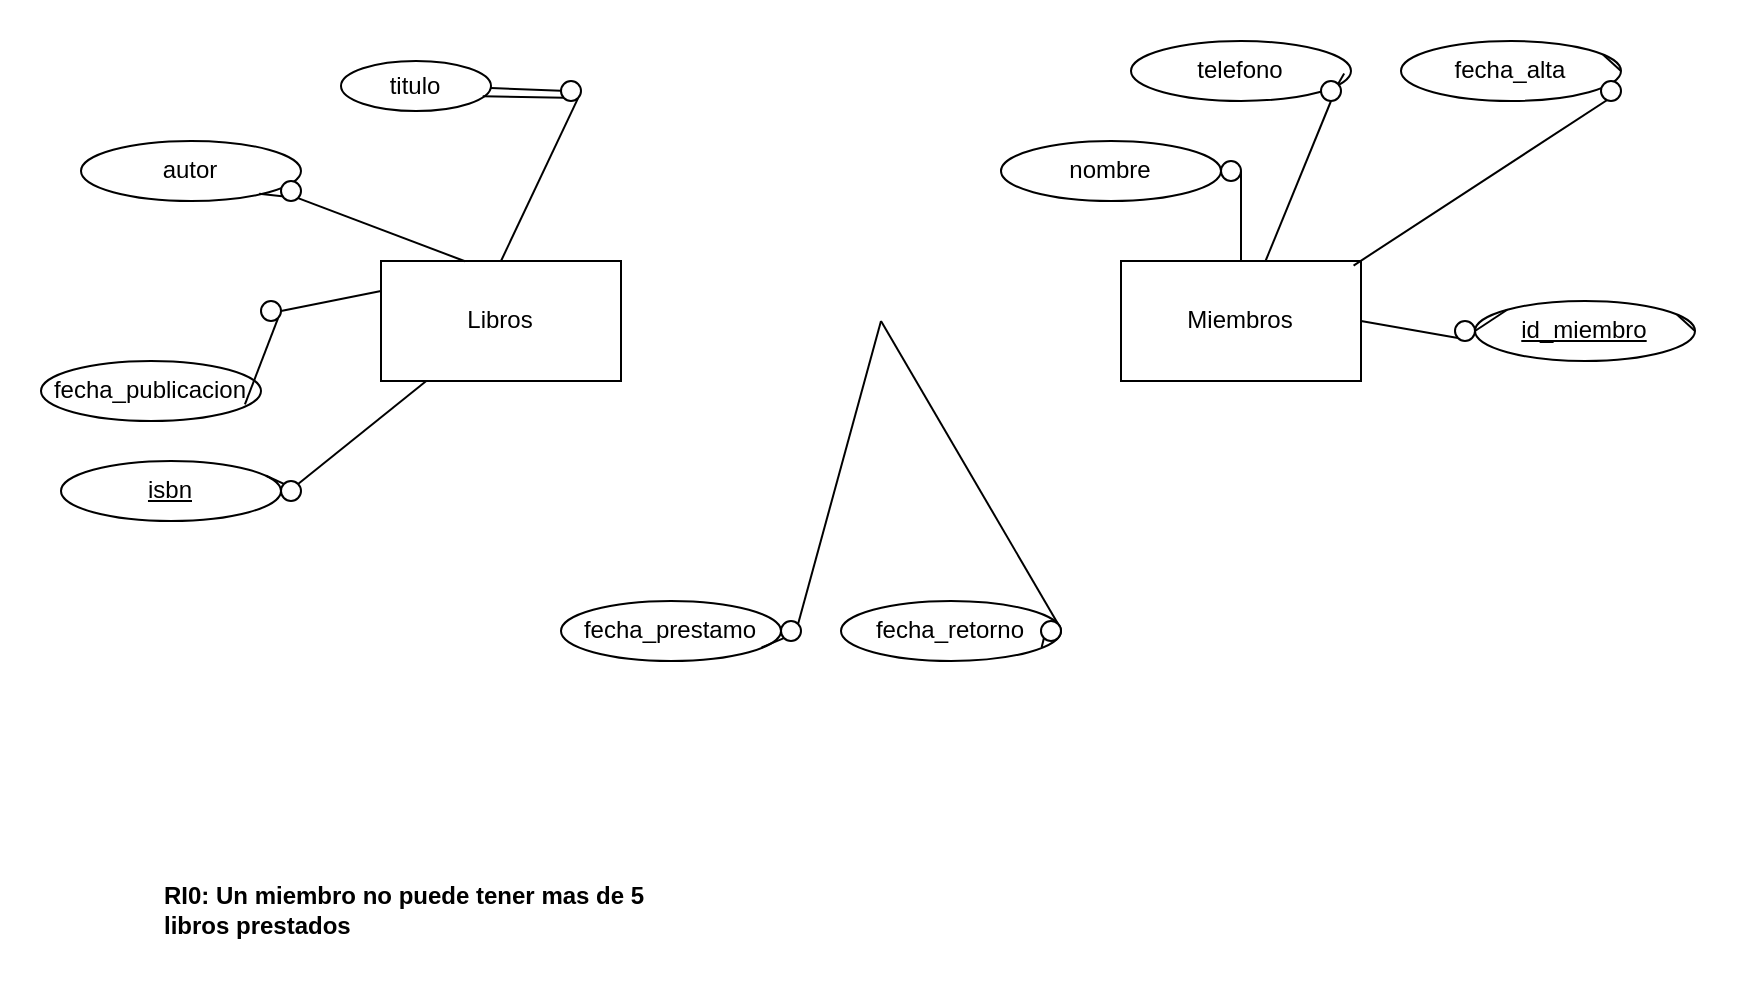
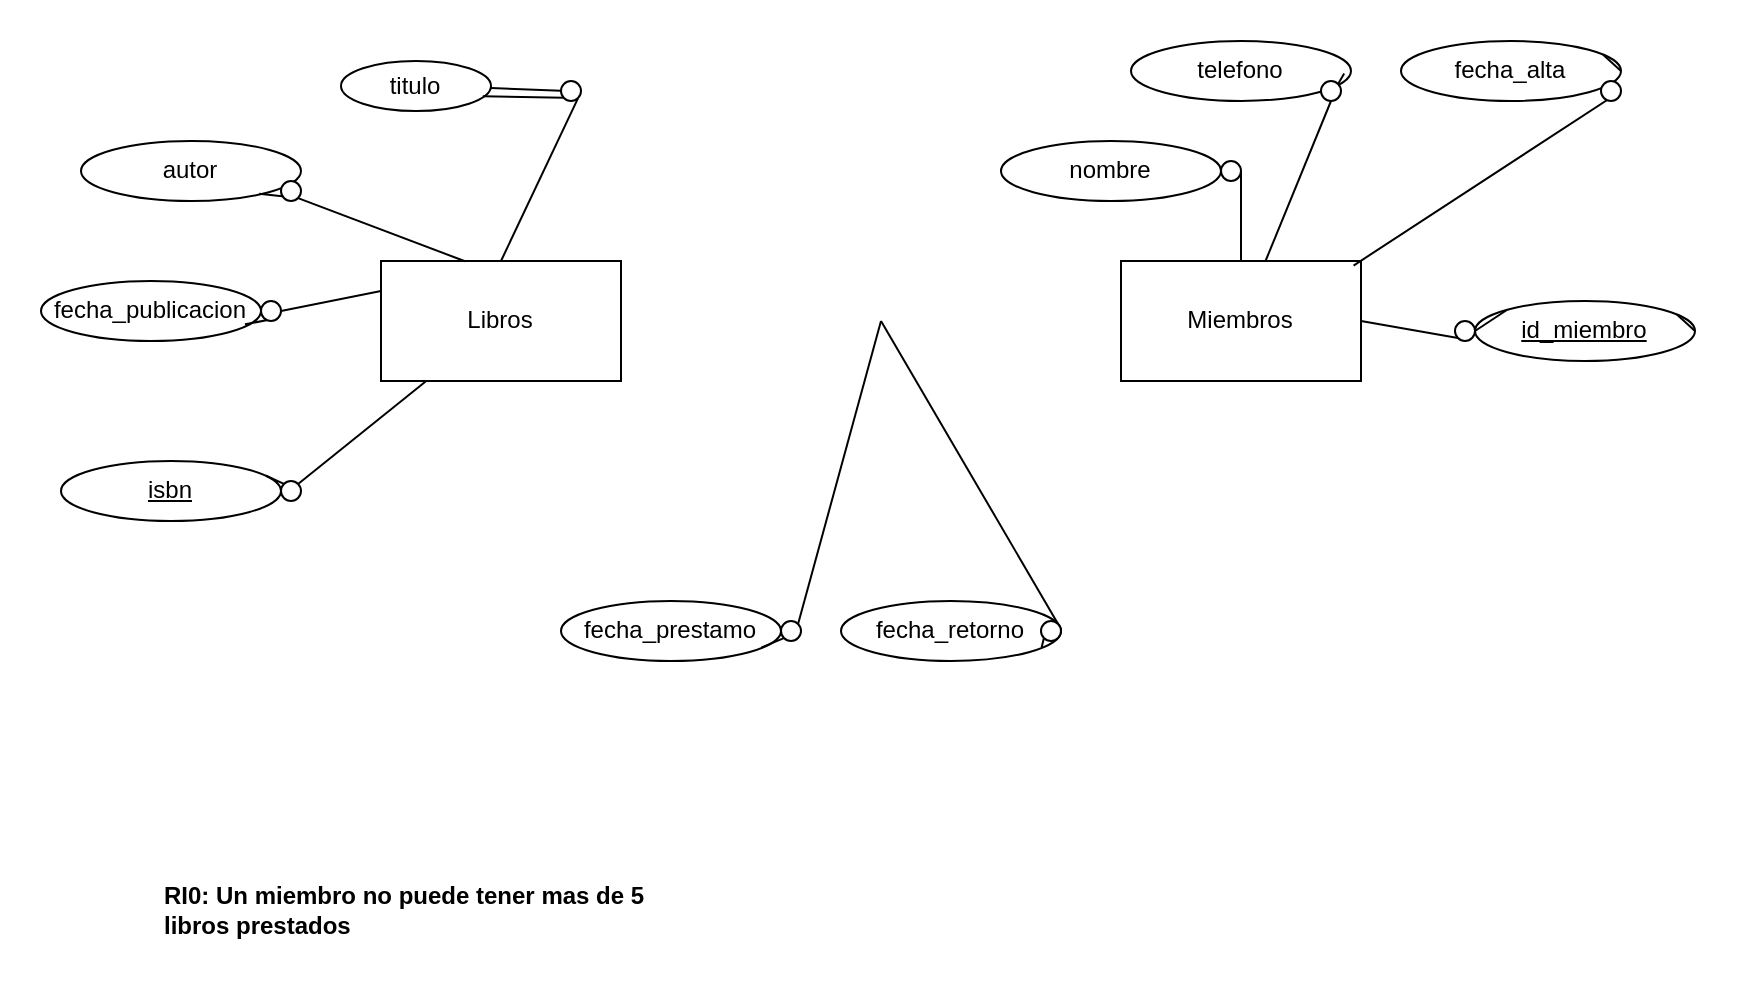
(151, 391) -> (151, 311)
